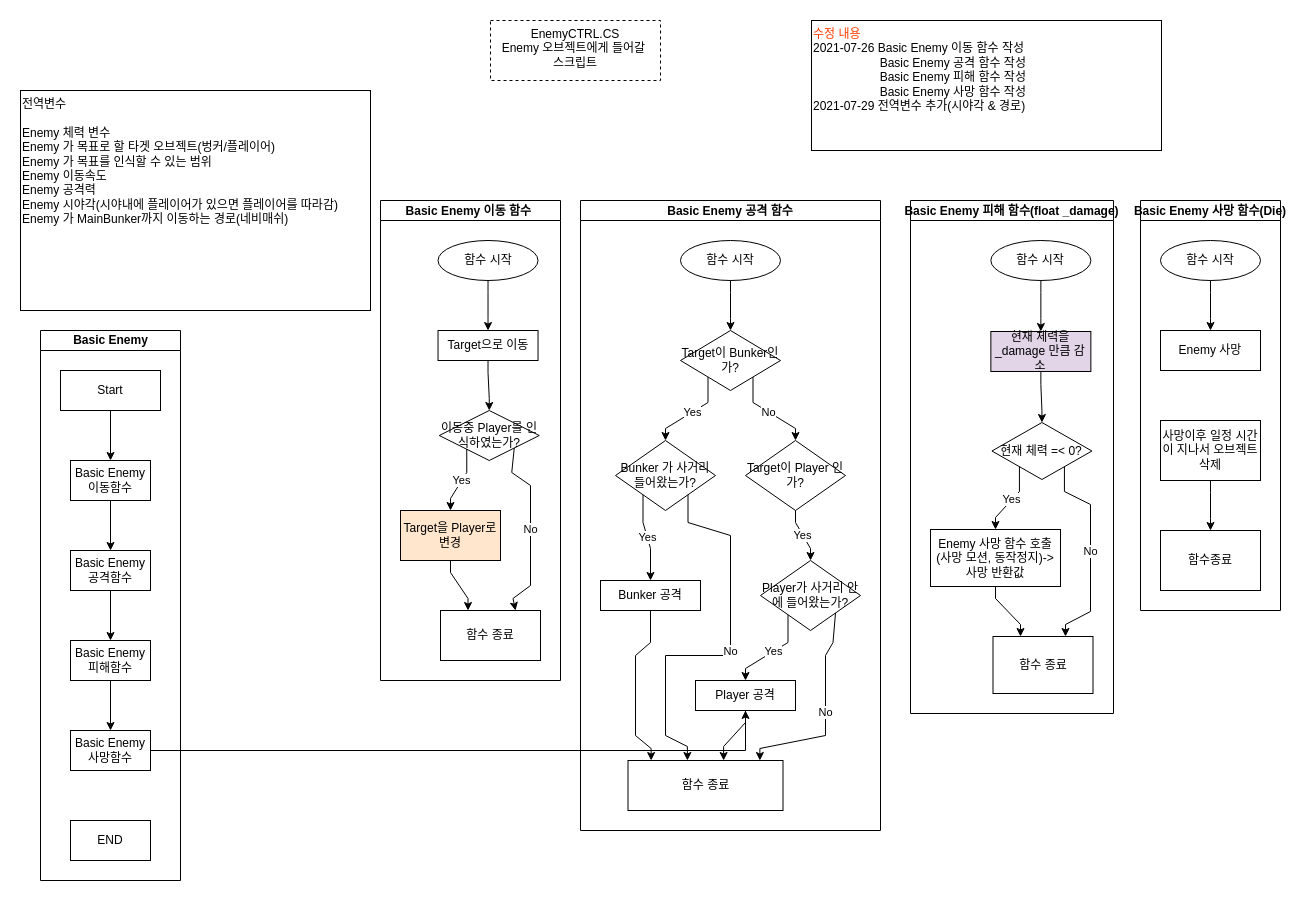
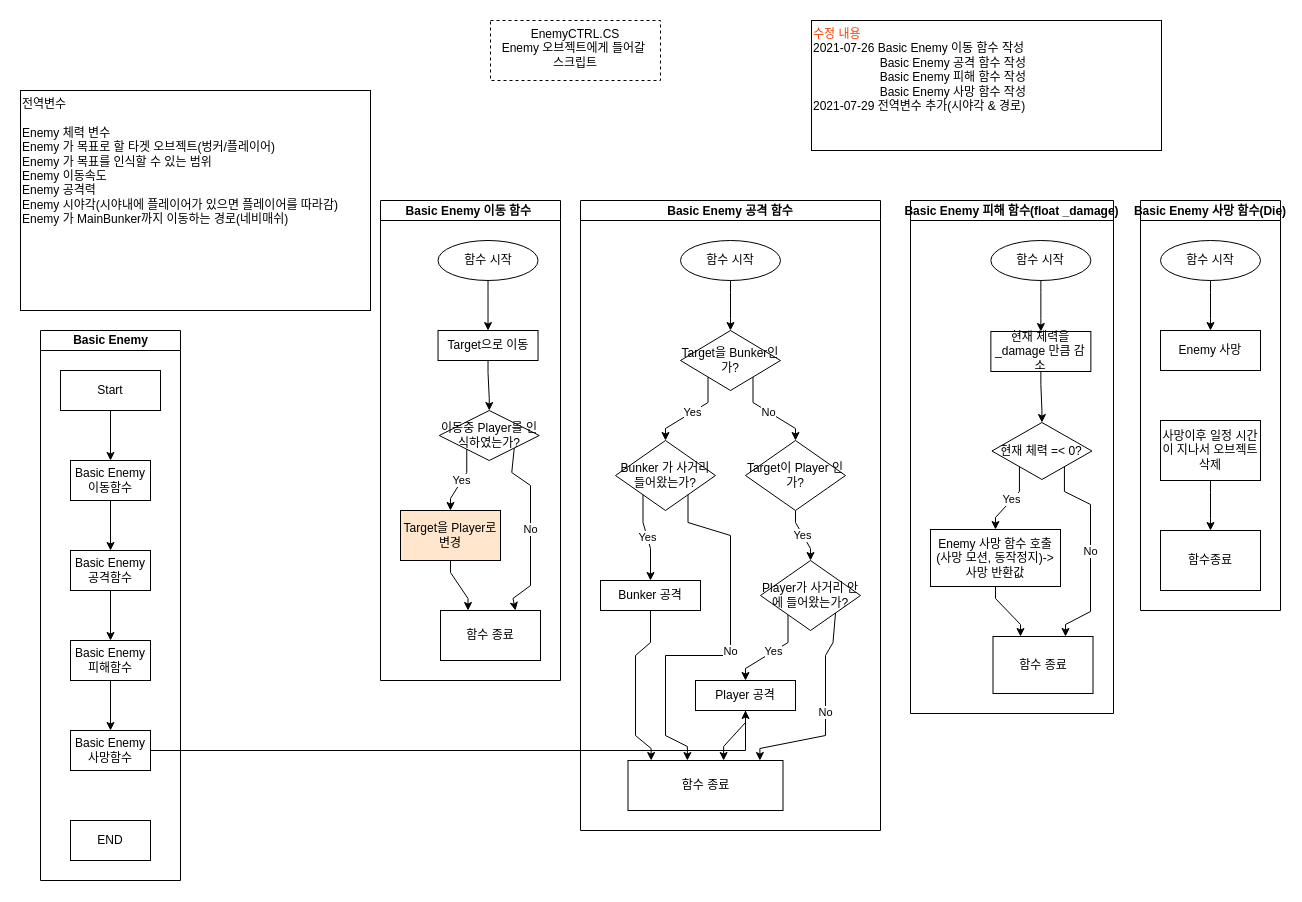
(1041, 352) -> (1041, 352)
(731, 361) -> (731, 361)
